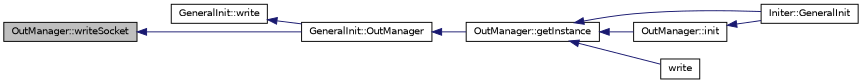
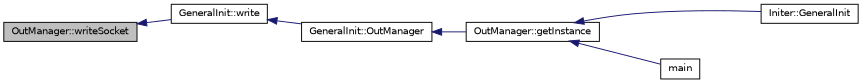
(224, 32) -> (159, 21)
(680, 32) -> none
(680, 69) -> (680, 69)
